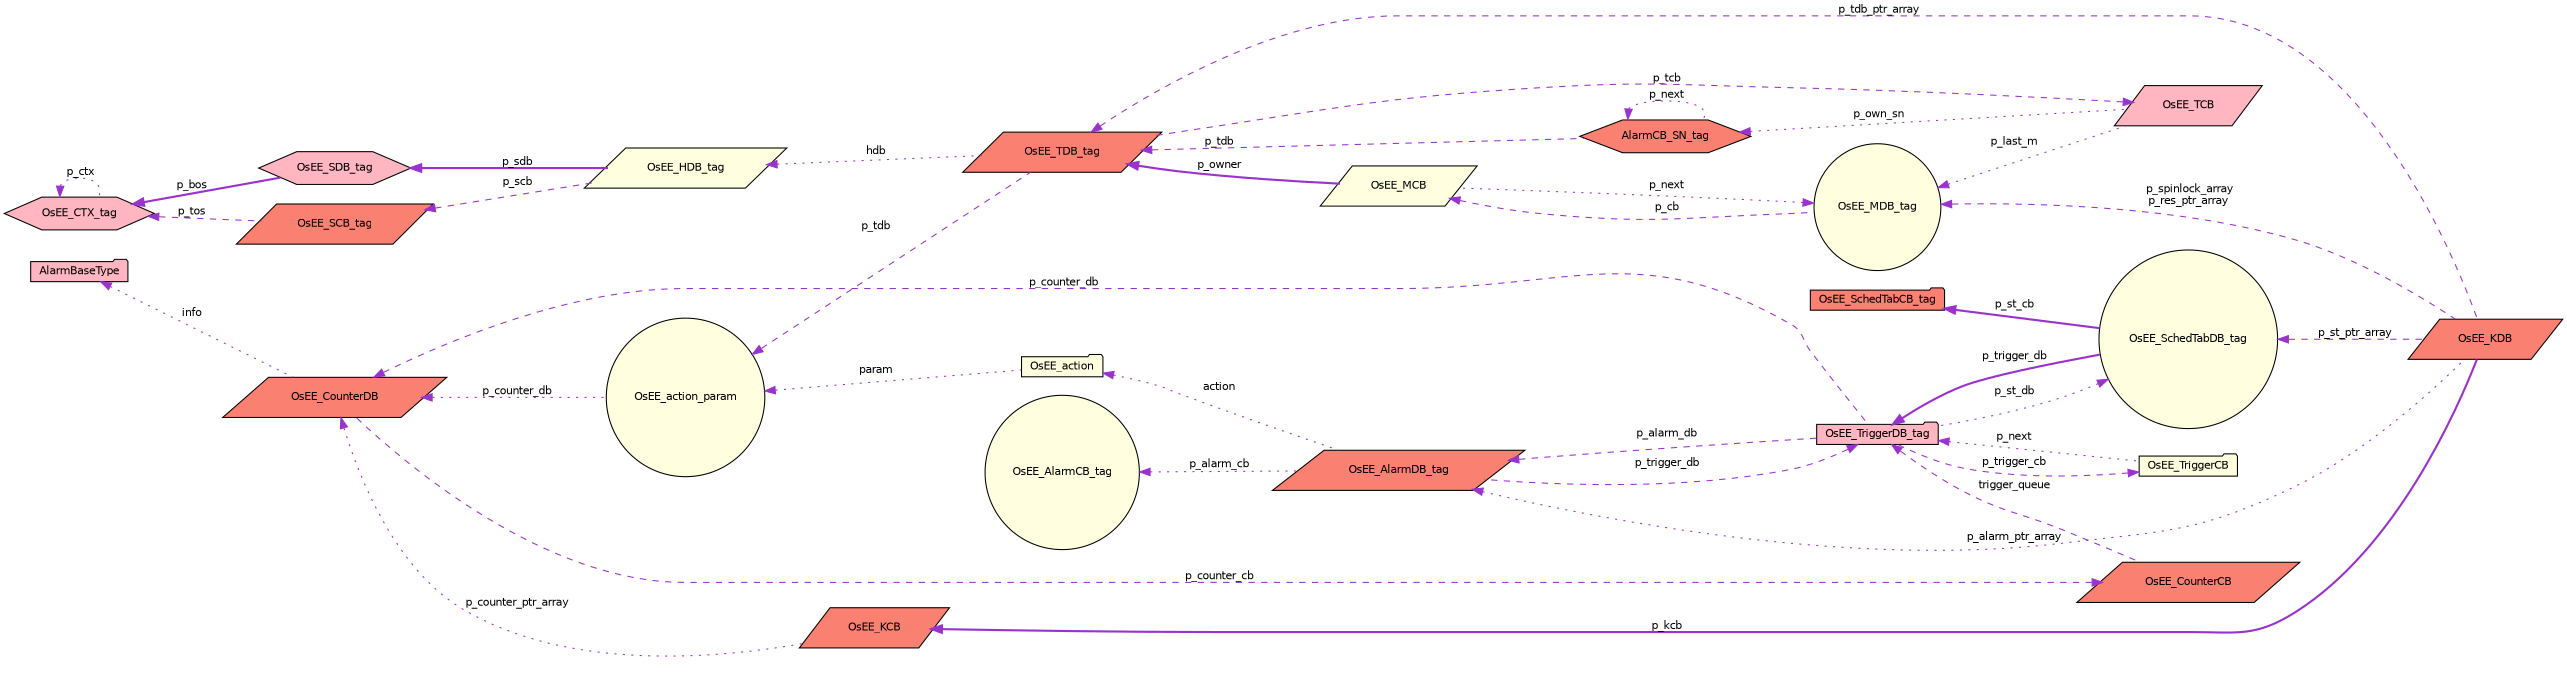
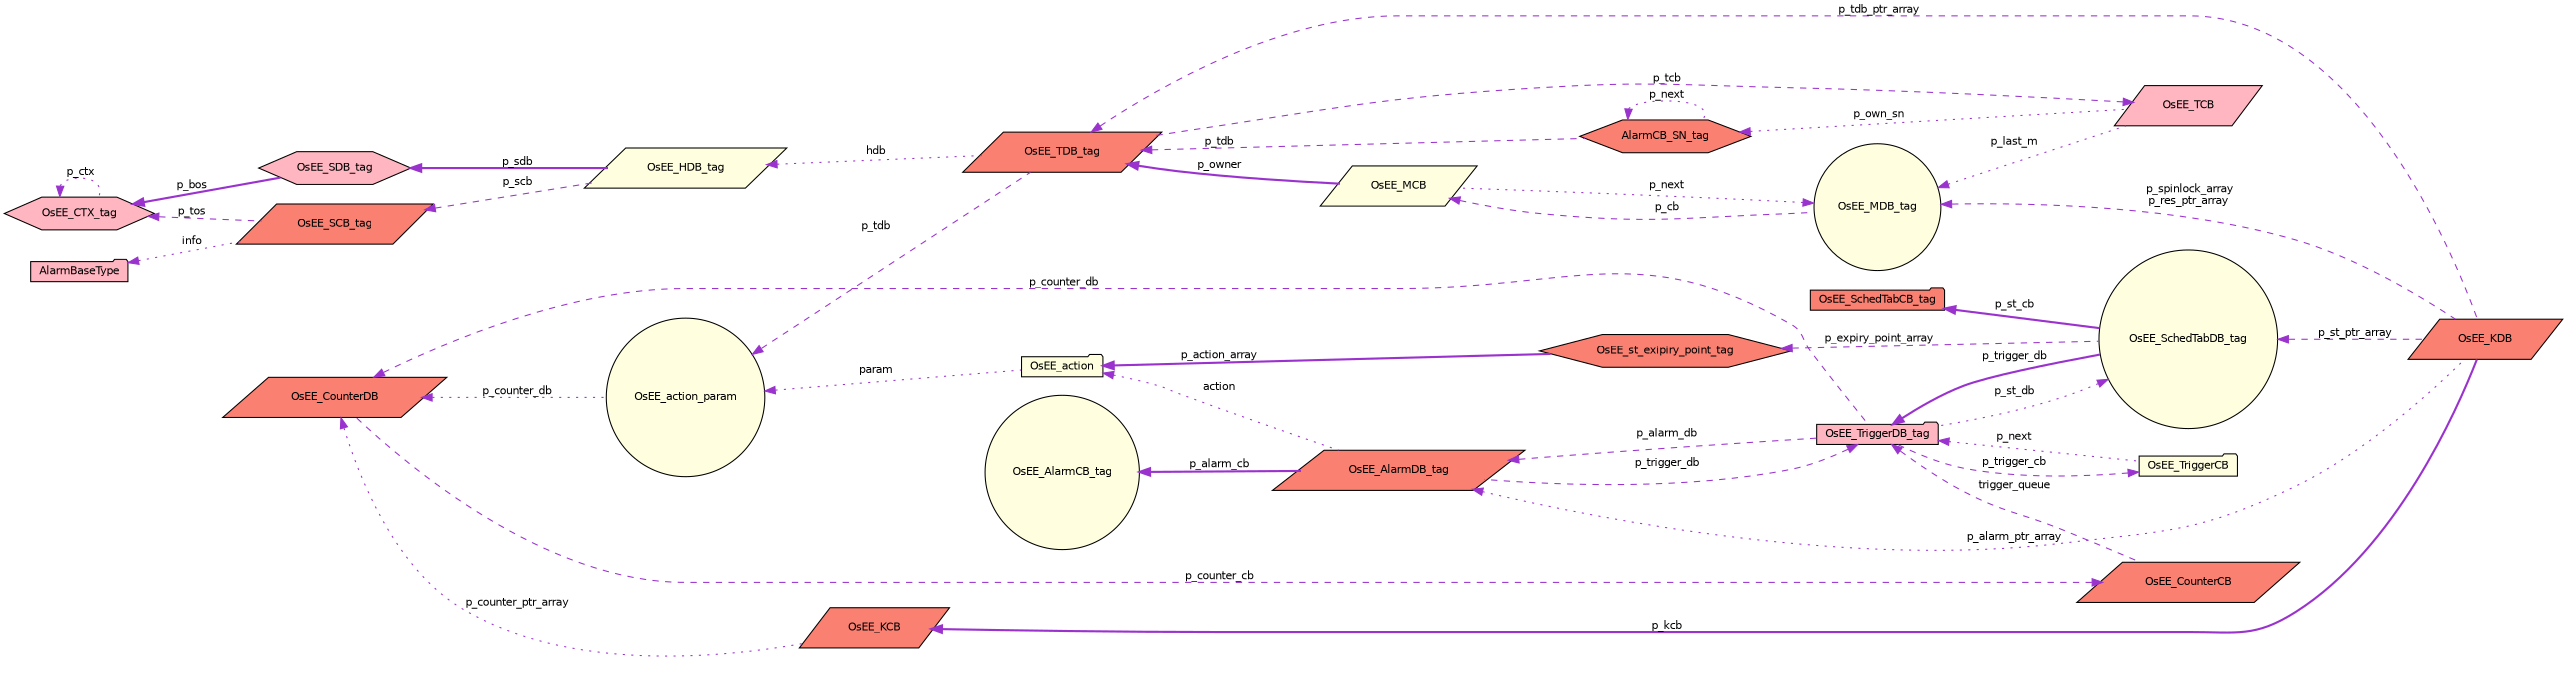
(202, 332) -> (190, 251)
none -> (1665, 351)
(1226, 471) -> (1226, 471)
